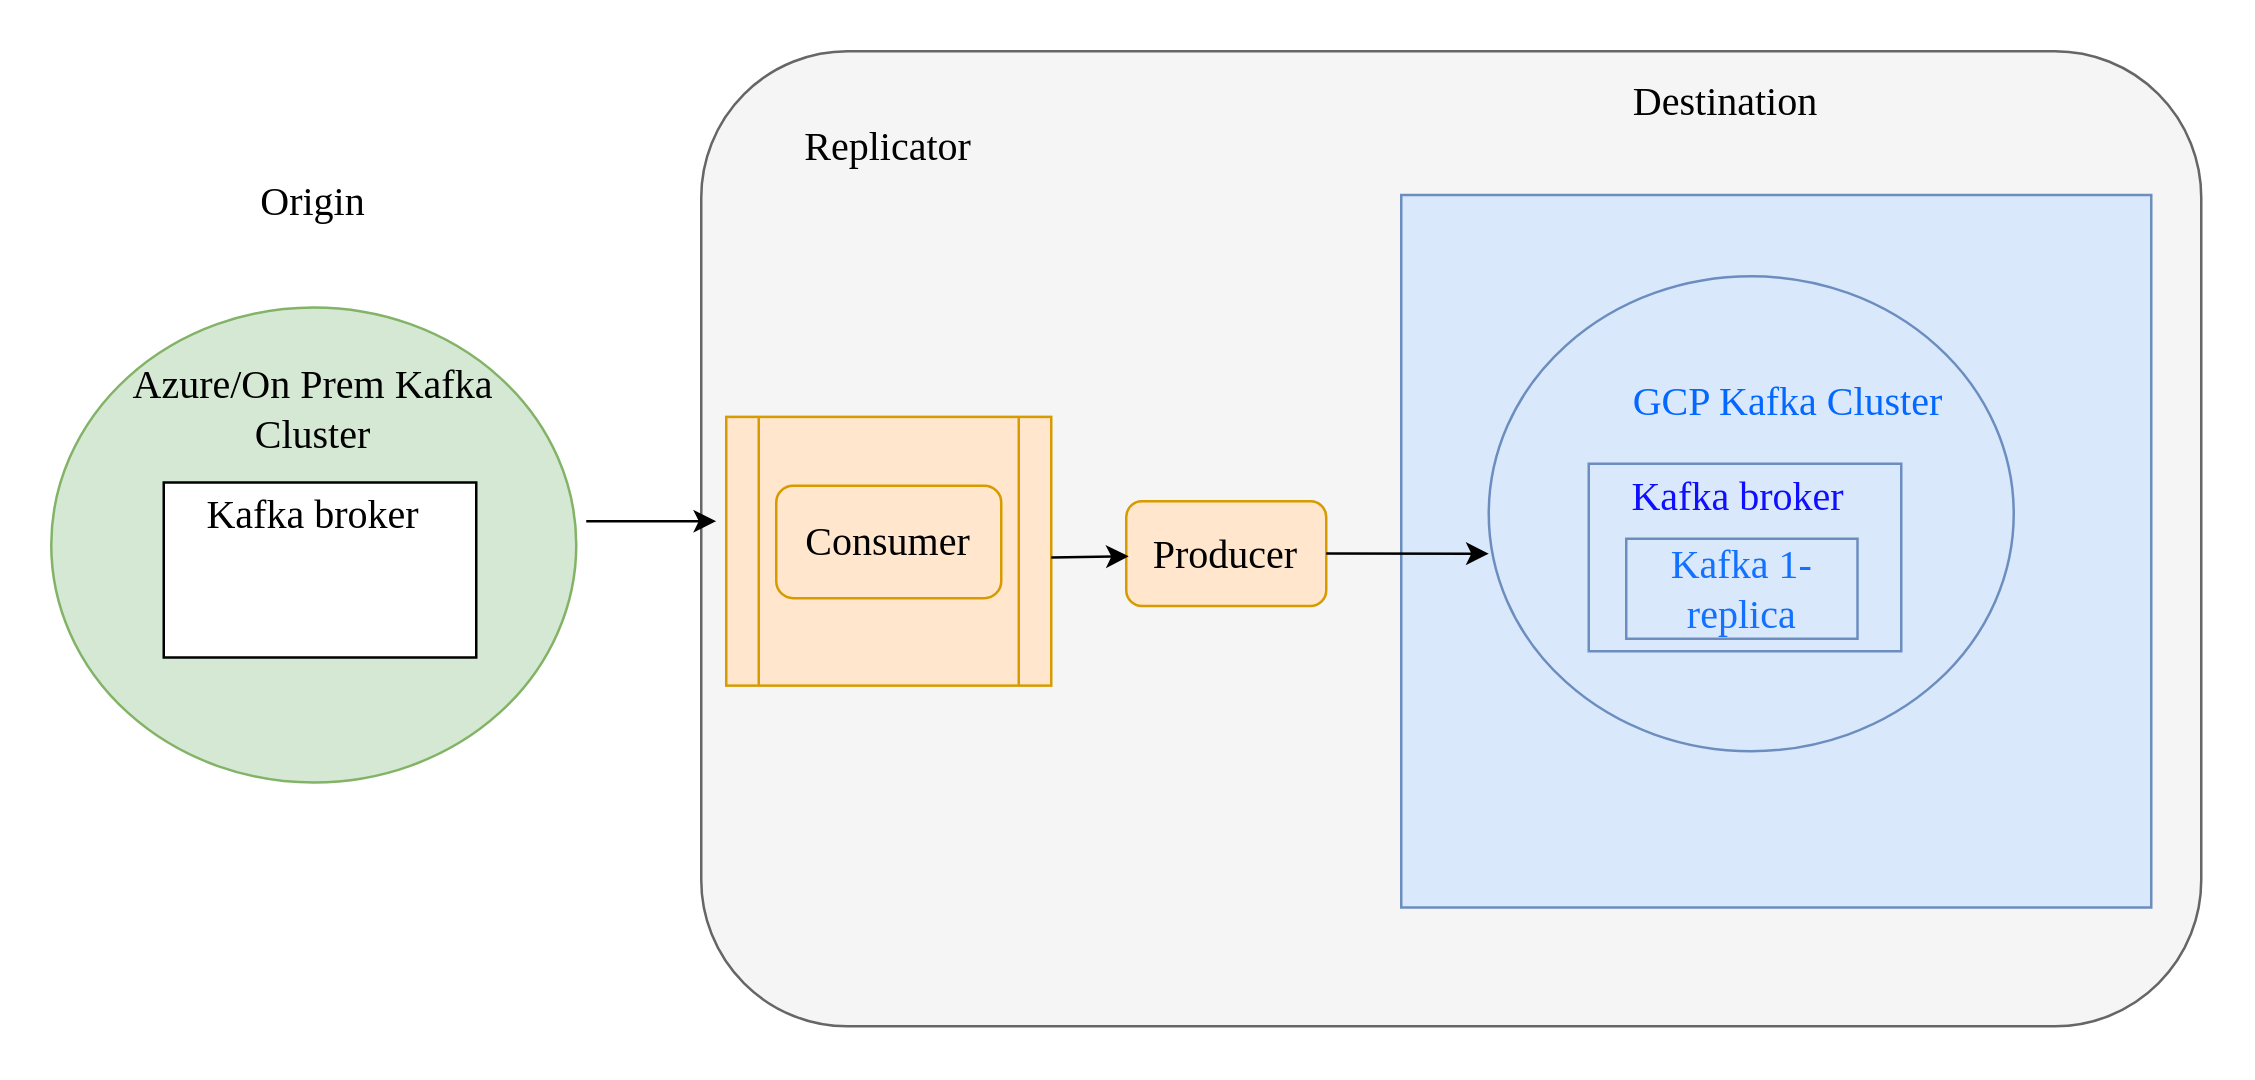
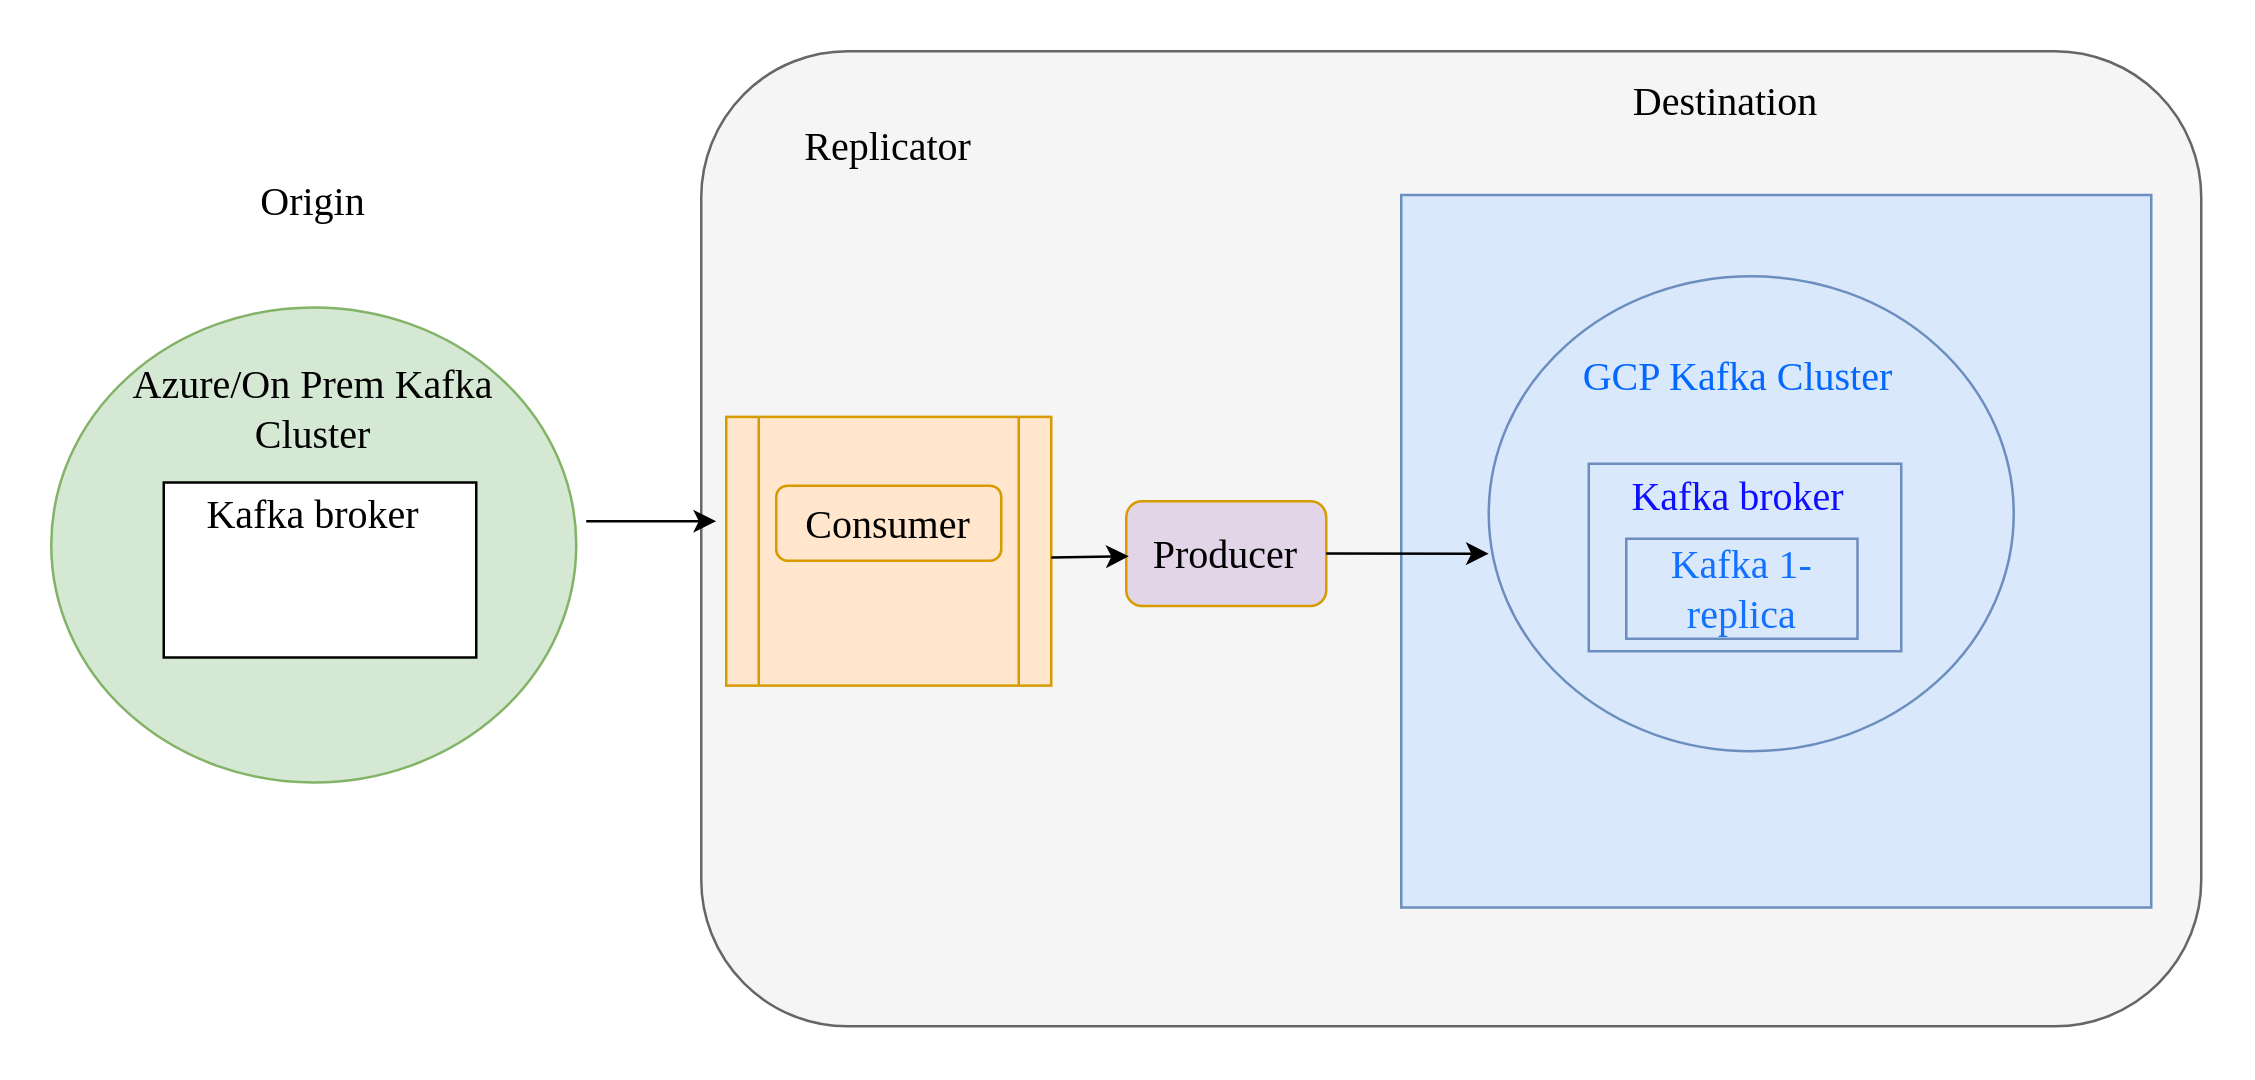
(1789, 401) -> (1739, 376)
(889, 542) -> (889, 523)
(1226, 554) -> (1226, 554)
